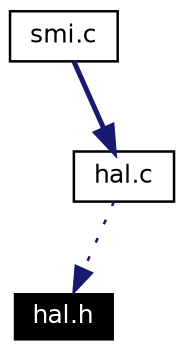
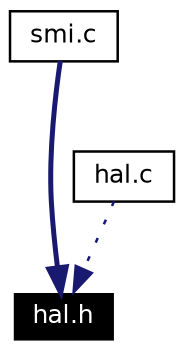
(89, 95) -> (51, 164)
